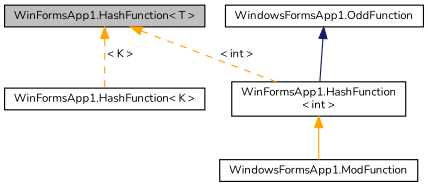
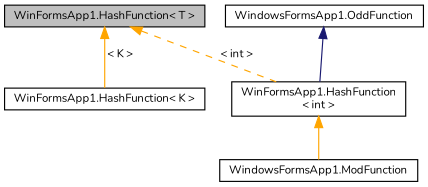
(105, 63) -> (105, 63)
